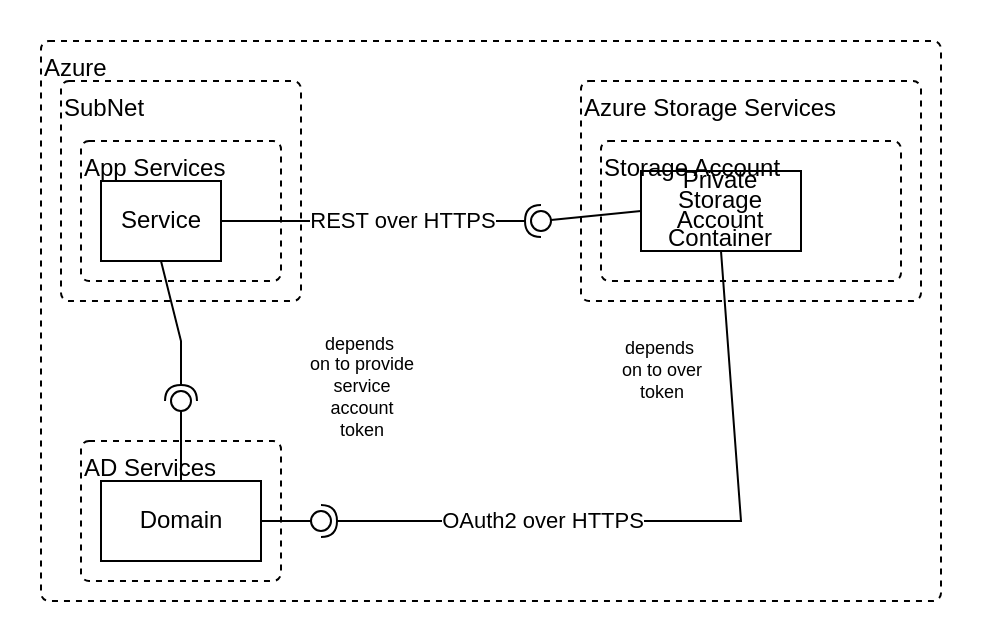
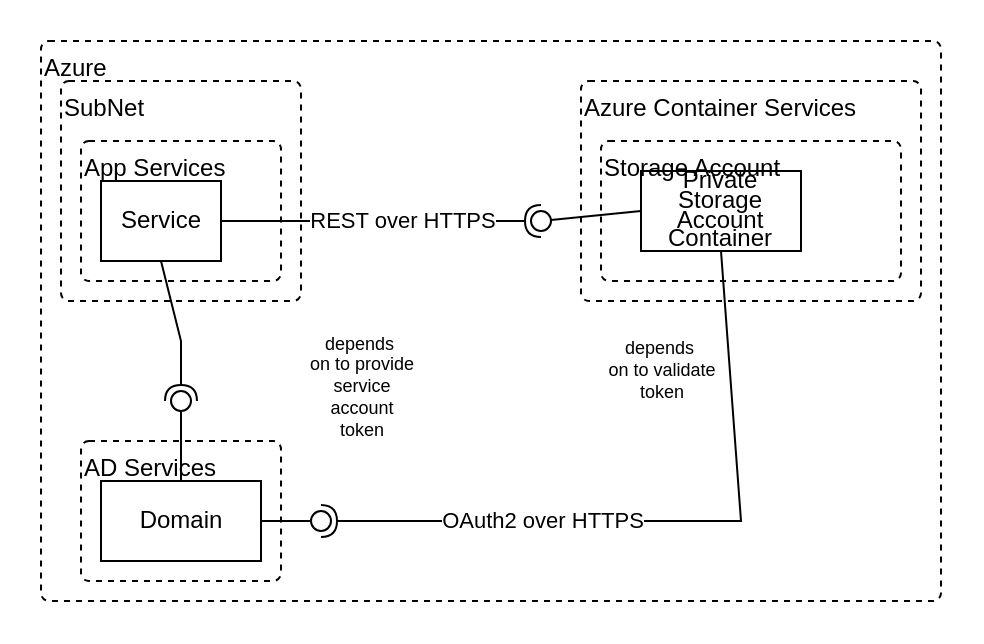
(723, 109) -> (734, 109)
(663, 371) -> (663, 371)
